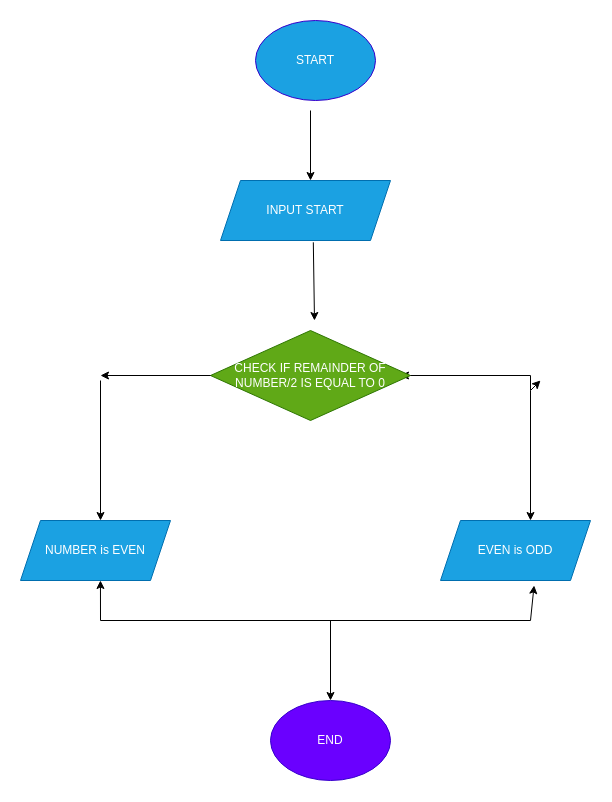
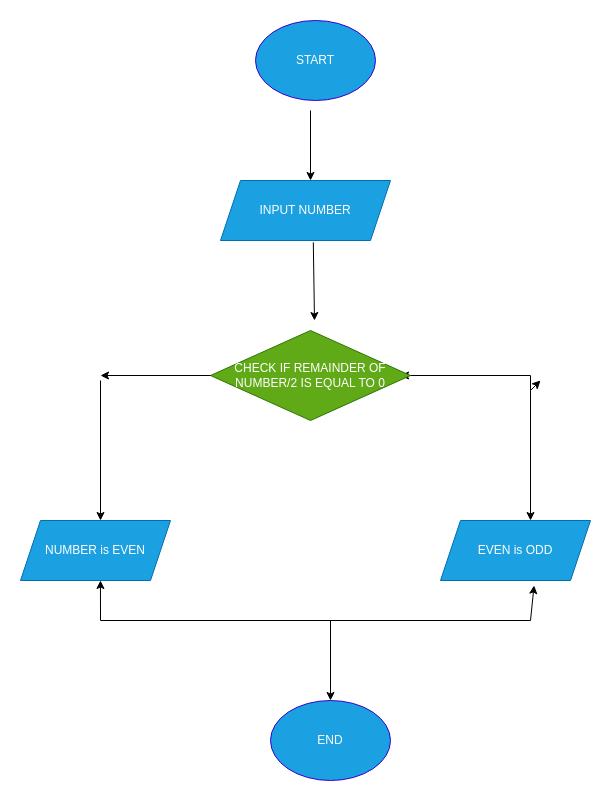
(306, 211) -> (306, 211)
(331, 741) -> (331, 741)
